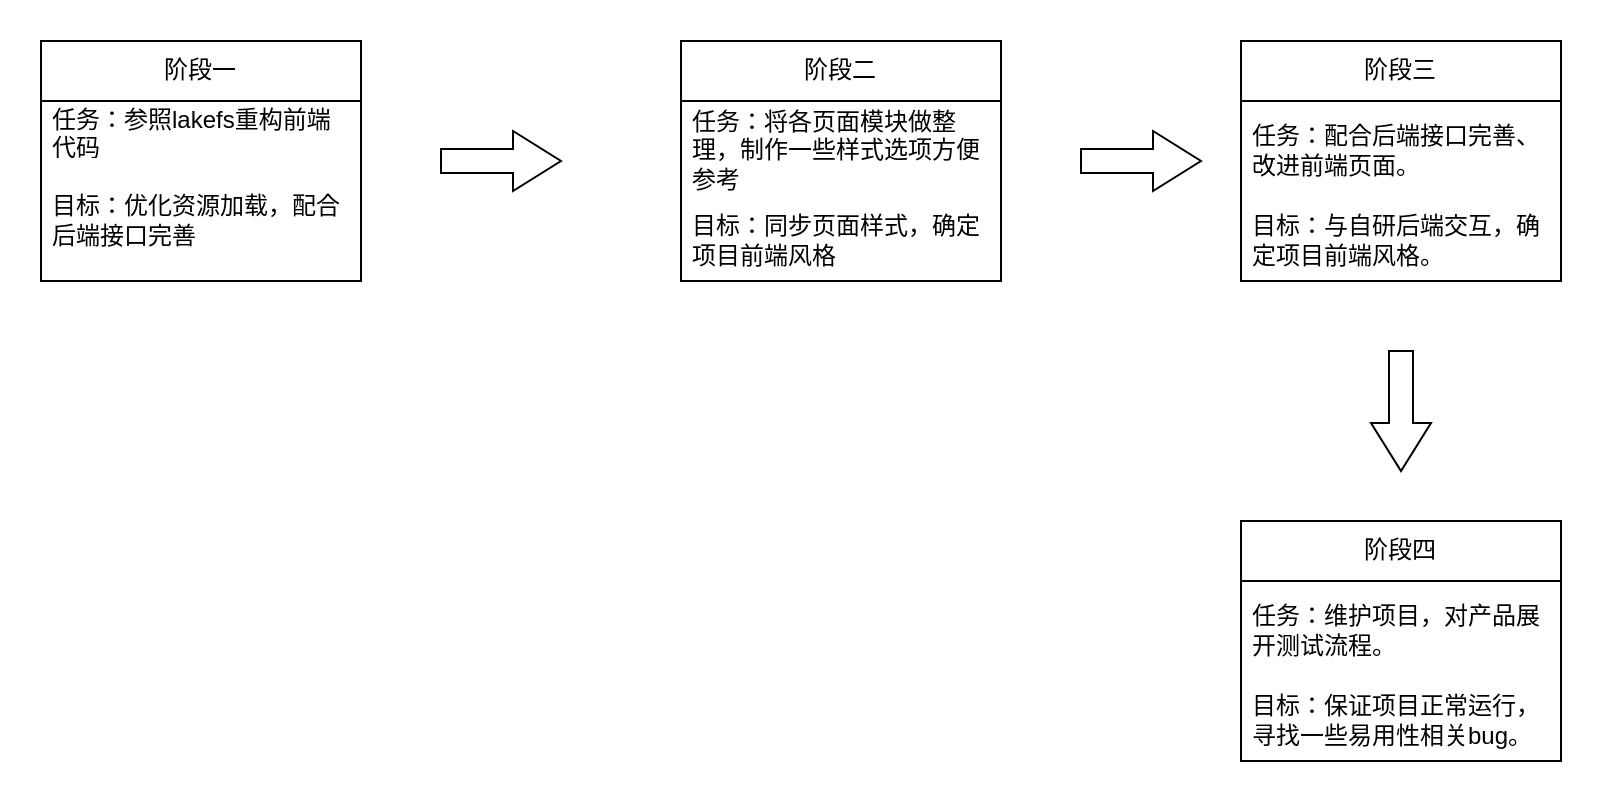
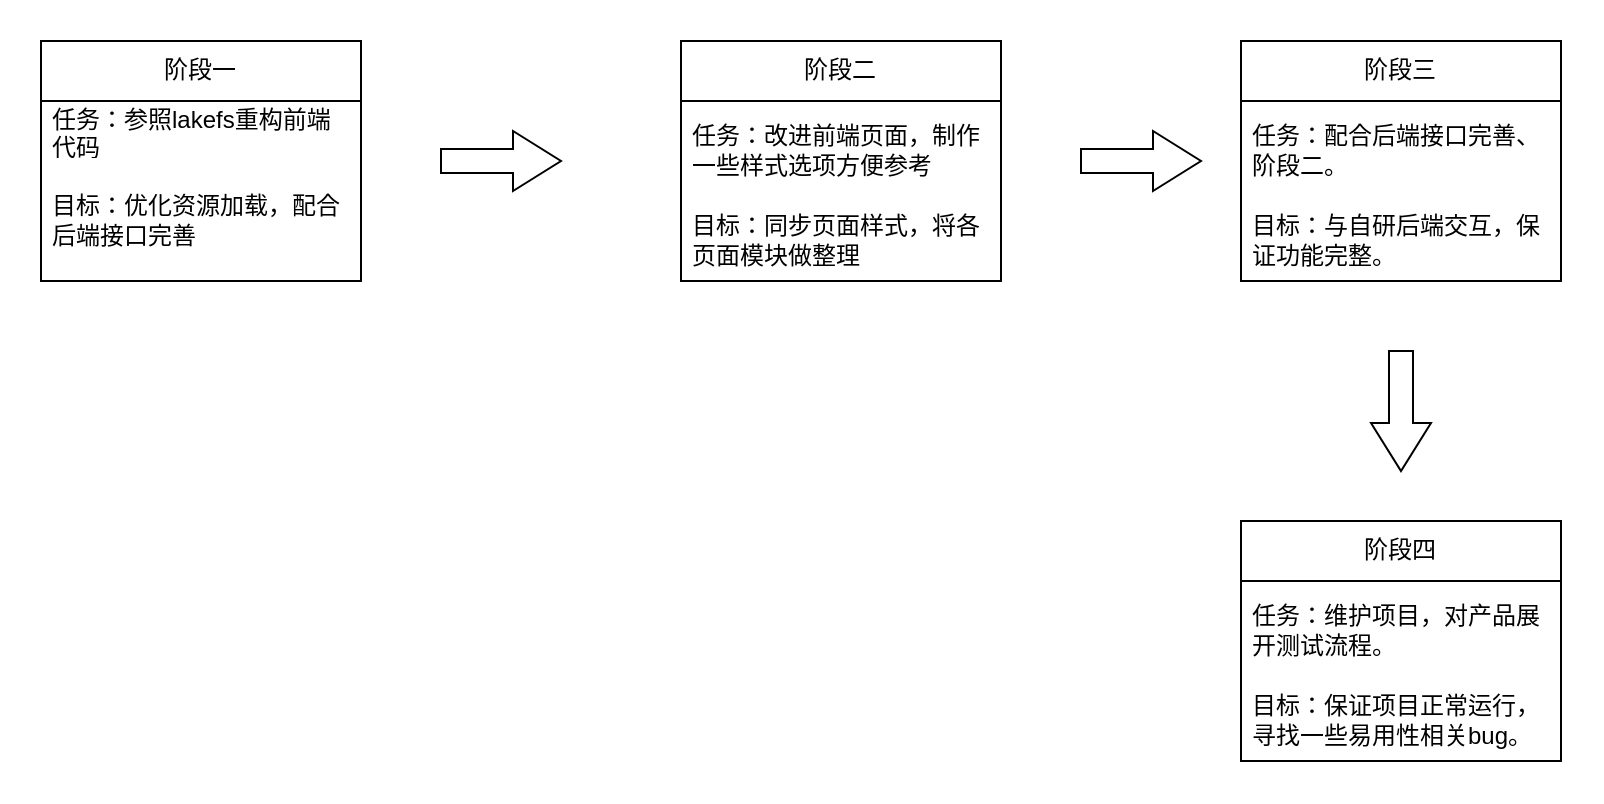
(843, 151) -> (843, 151)
(1403, 151) -> (1403, 151)
(843, 241) -> (843, 241)
(1403, 241) -> (1403, 241)
